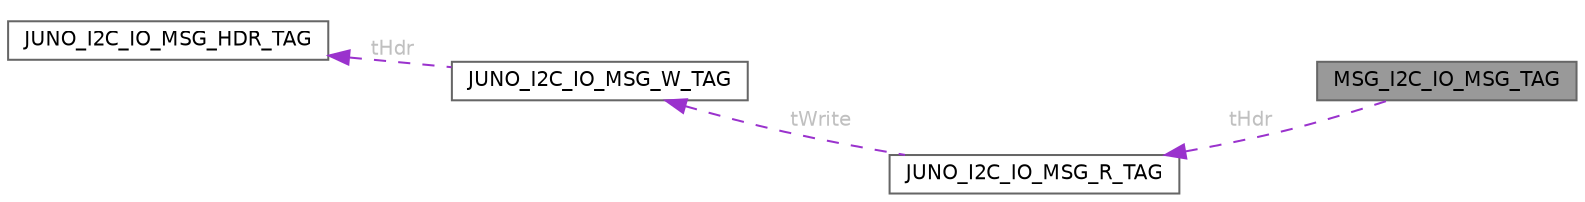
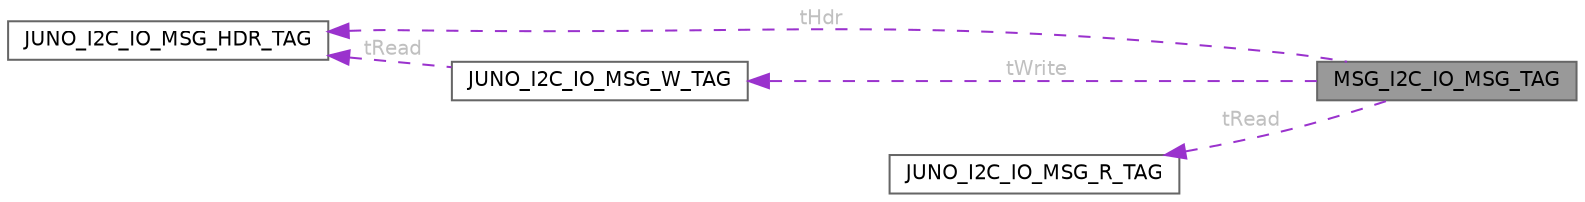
none -> (849, 29)
(390, 50) -> (390, 50)
(1248, 121) -> (1248, 121)
(794, 134) -> (1043, 81)
